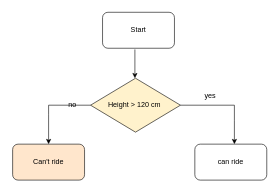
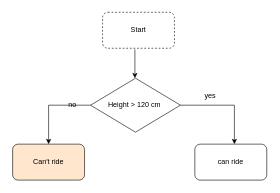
(138, 30) -> (138, 30)
(135, 105) -> (135, 105)
